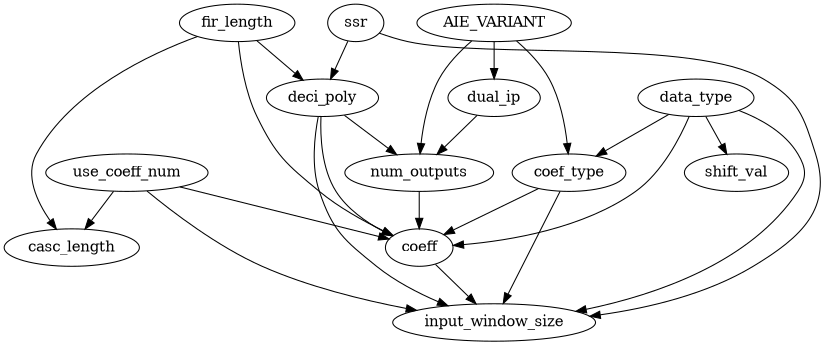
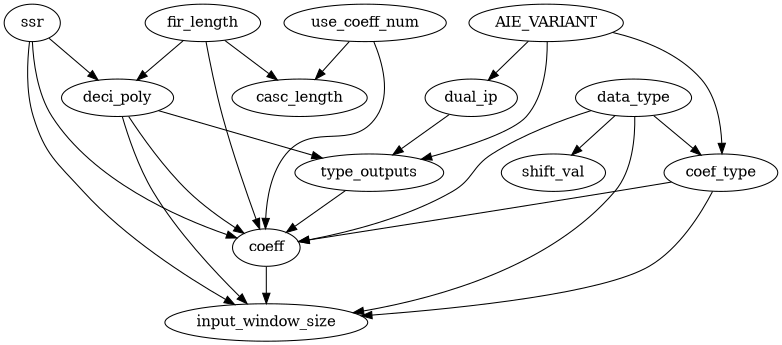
none -> (98, 166)
(419, 173) -> (369, 173)
(268, 269) -> none
